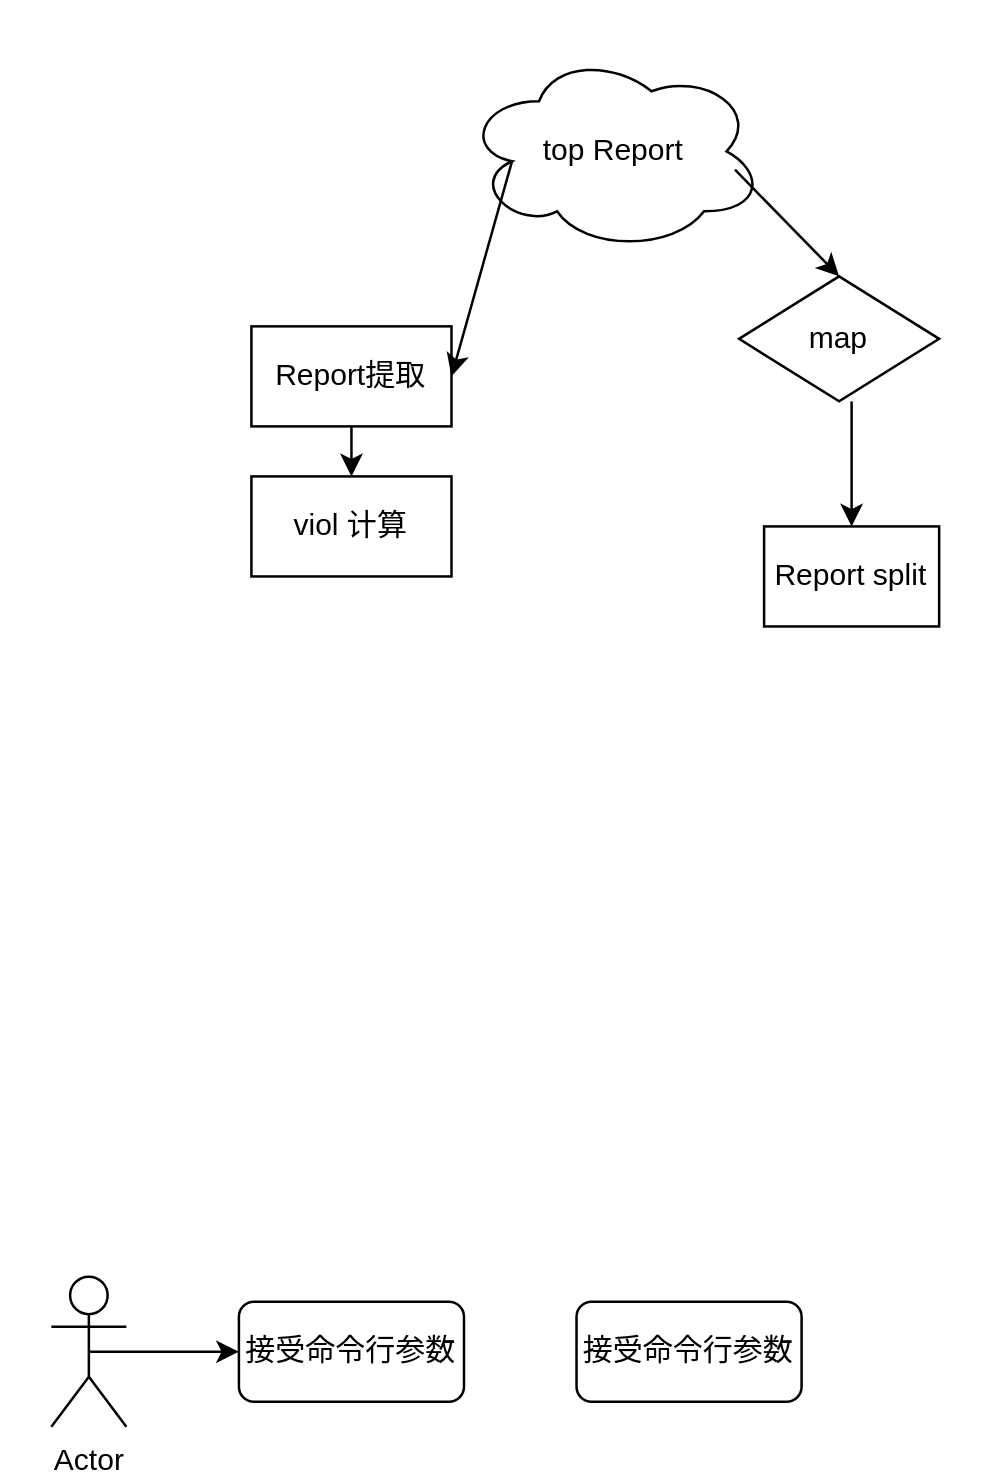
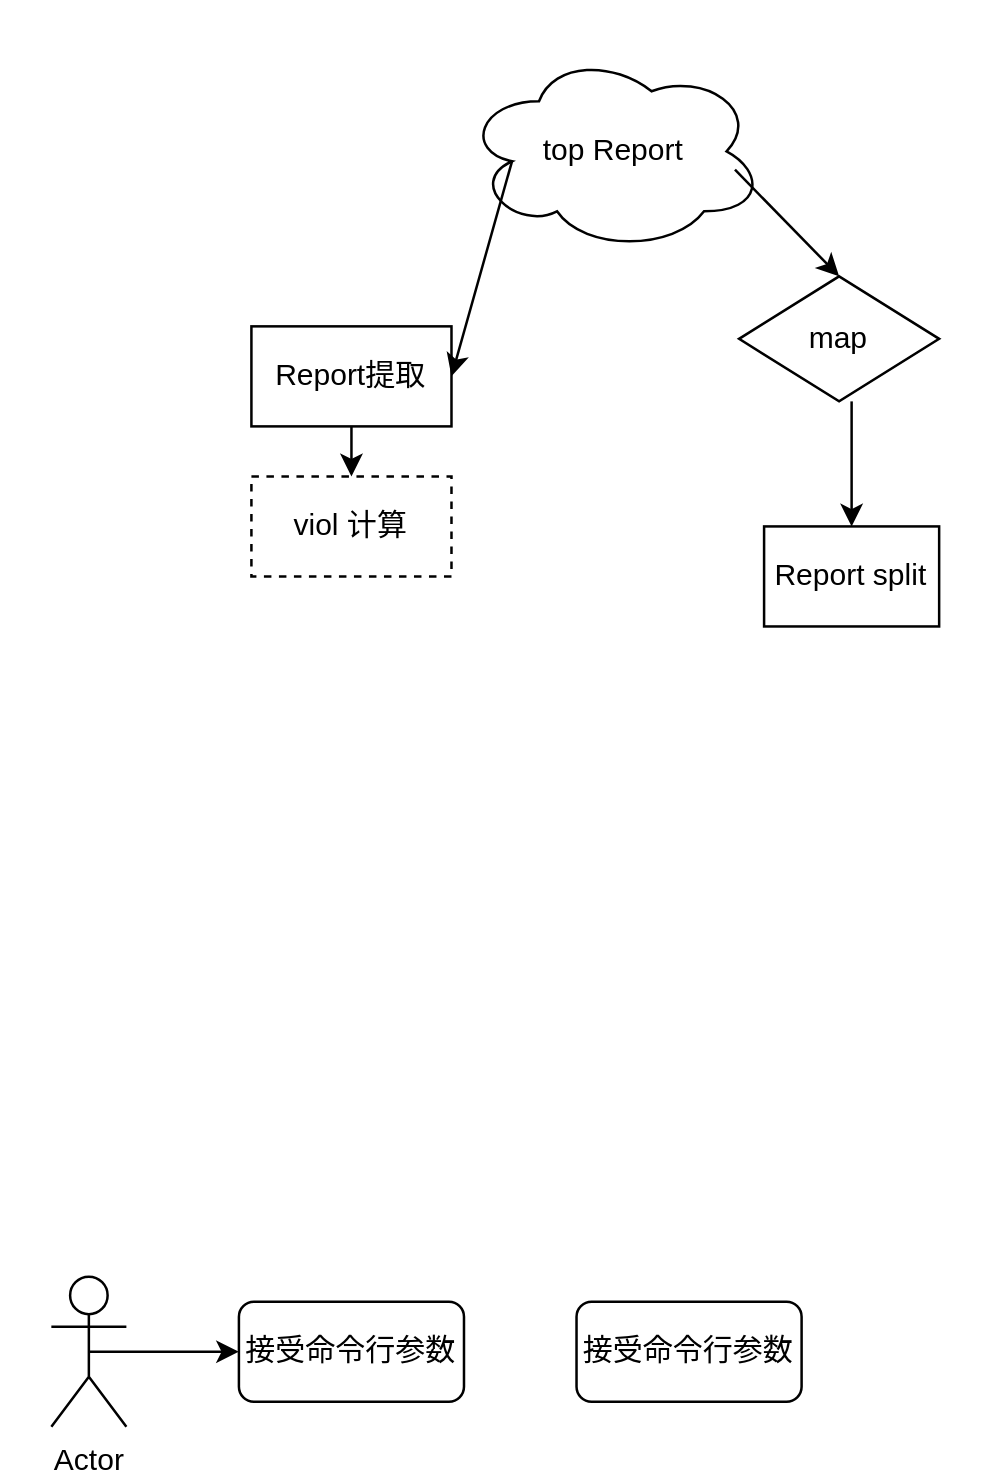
(351, 526) -> (351, 526)
